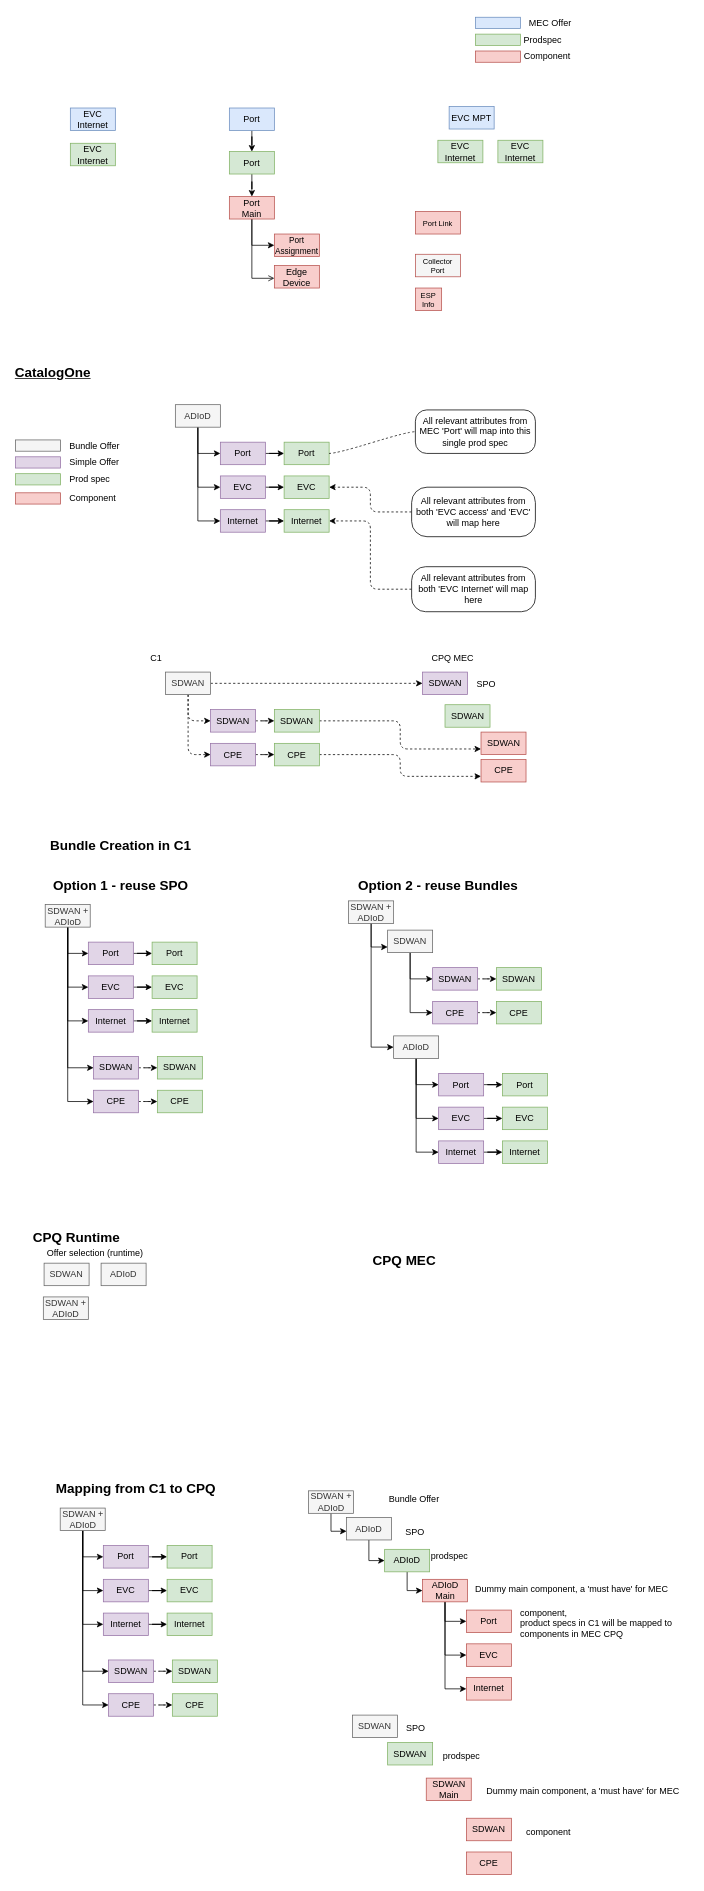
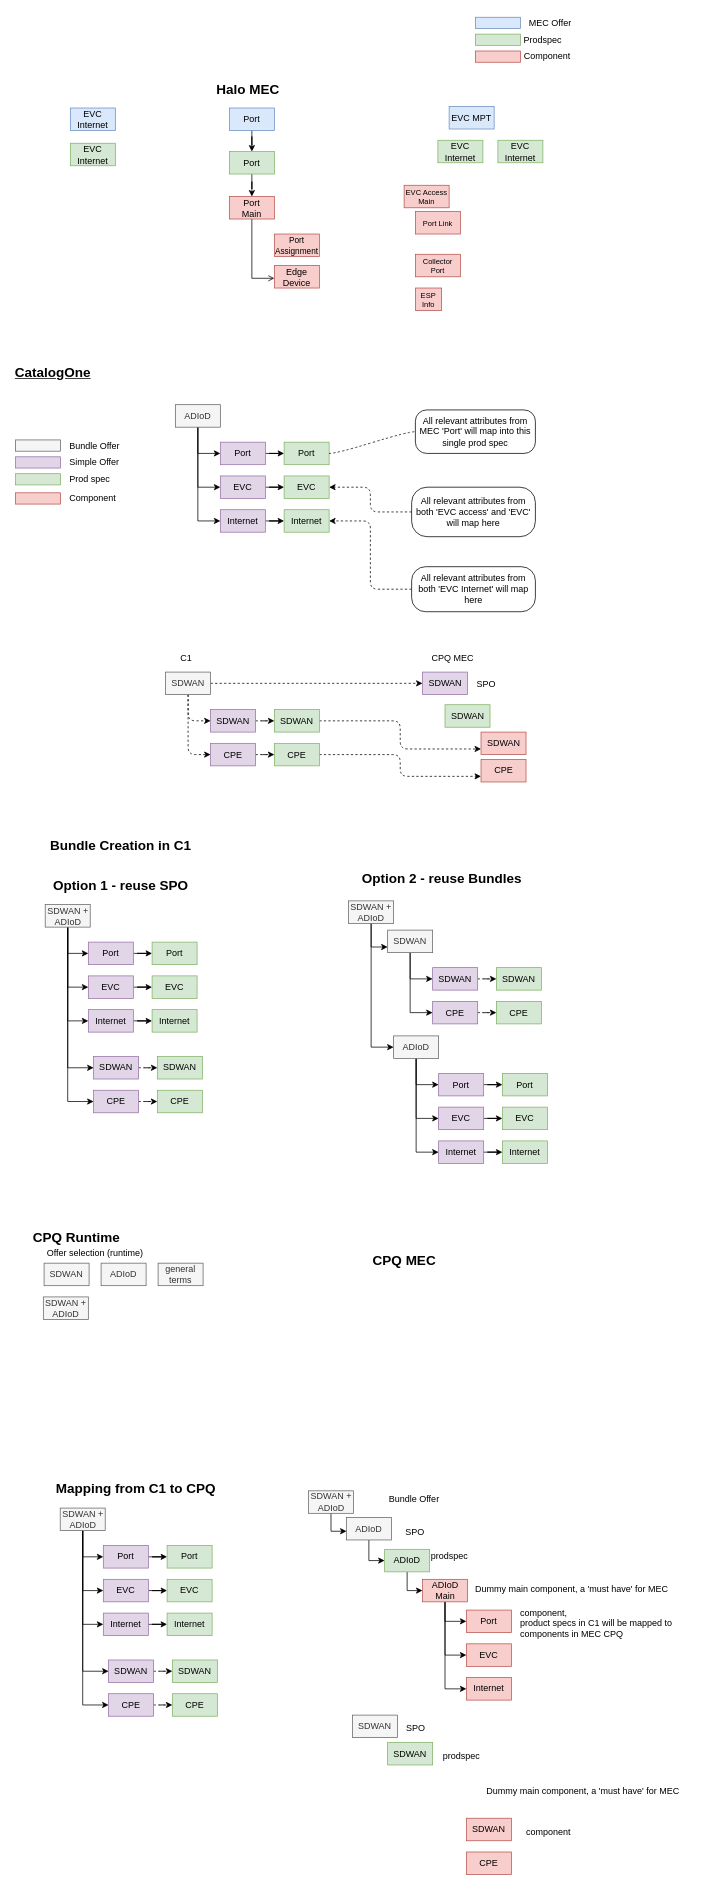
none -> (248, 89)
none -> (426, 197)
(261, 245) -> none
(438, 266) -> (438, 266)
(158, 656) -> (188, 656)
(438, 886) -> (441, 878)
none -> (180, 1274)
(449, 1789) -> none
